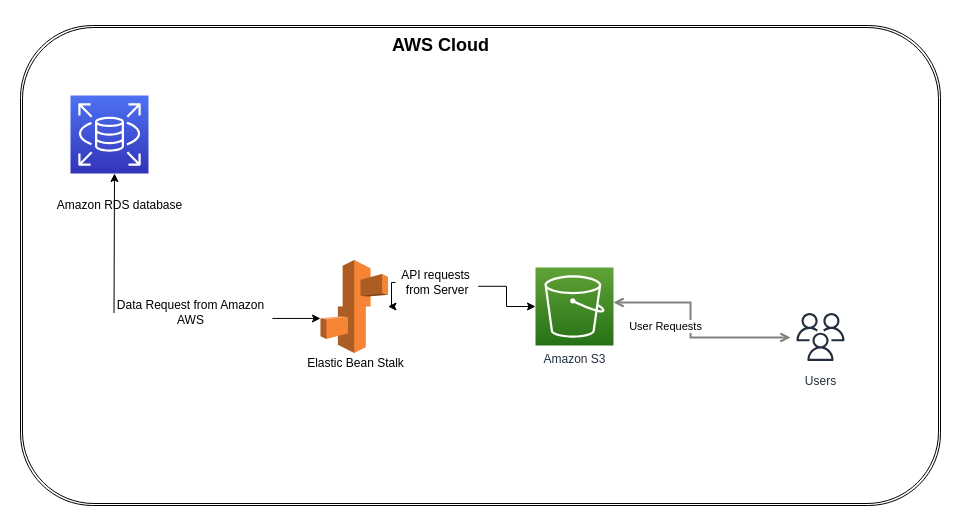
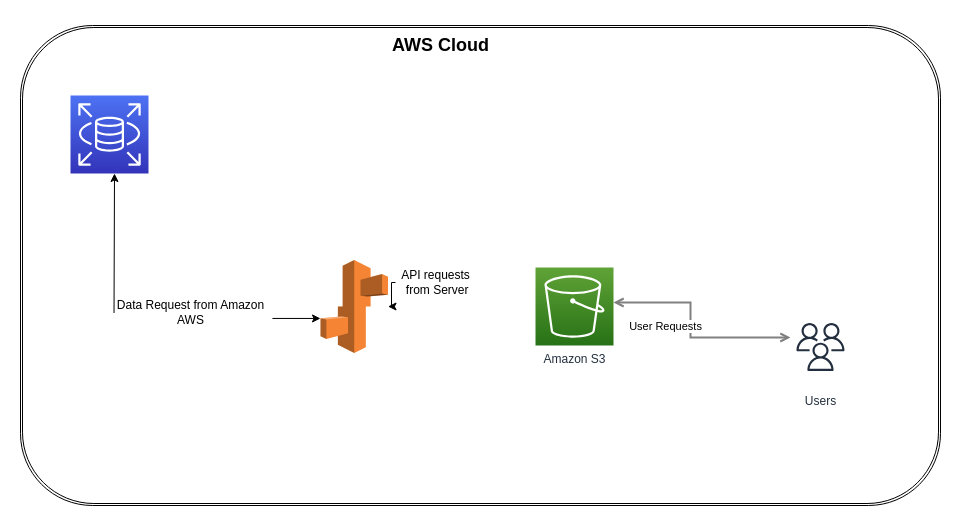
(120, 206) -> none
(507, 293) -> none
(821, 337) -> (821, 347)
(356, 363) -> none
